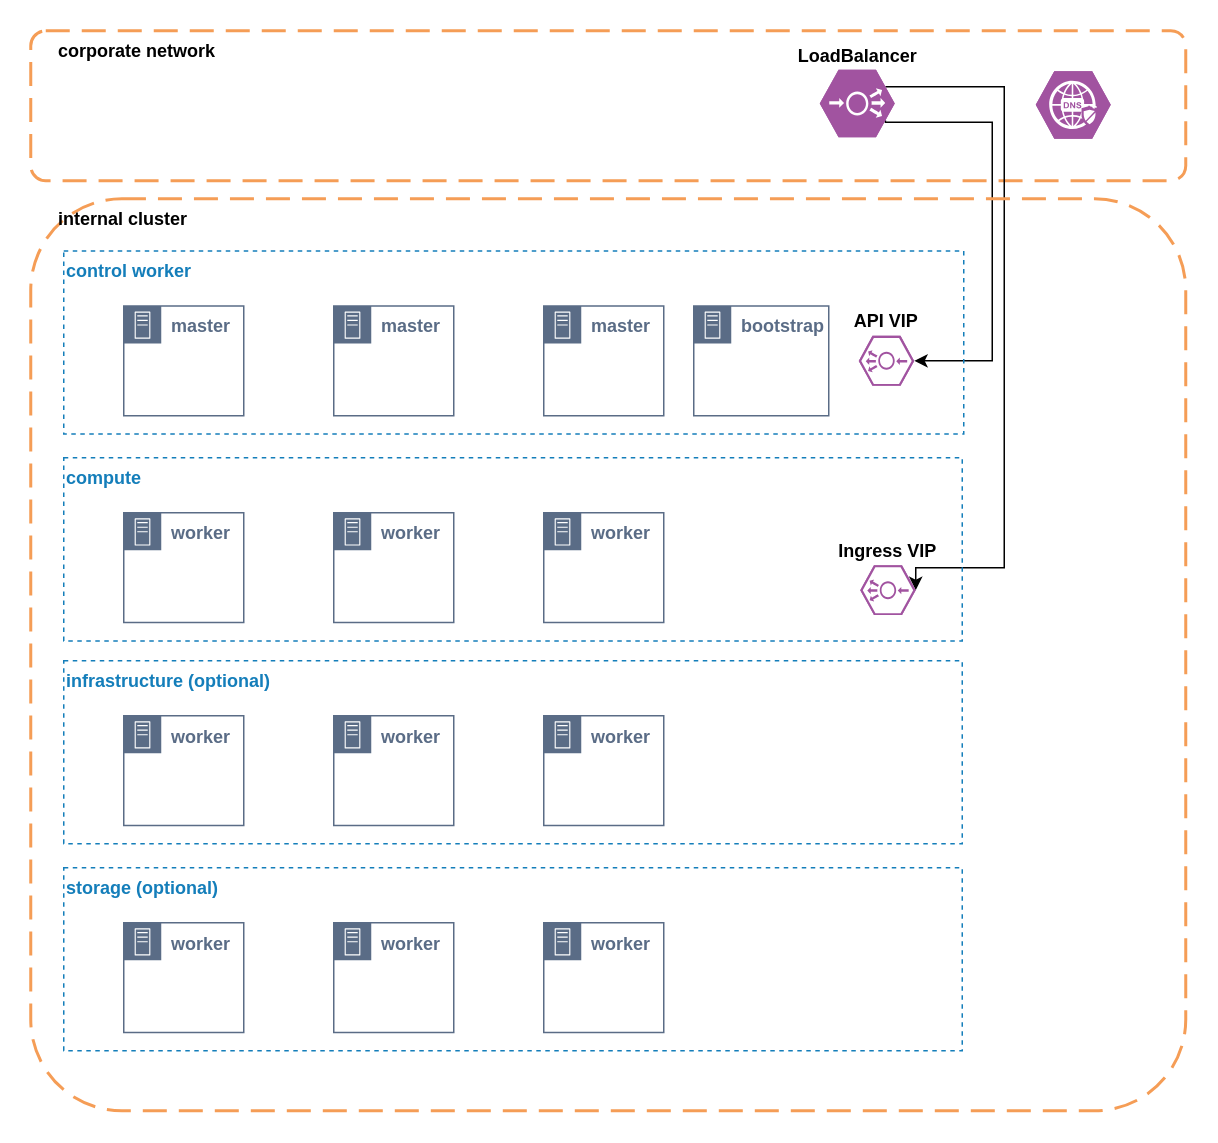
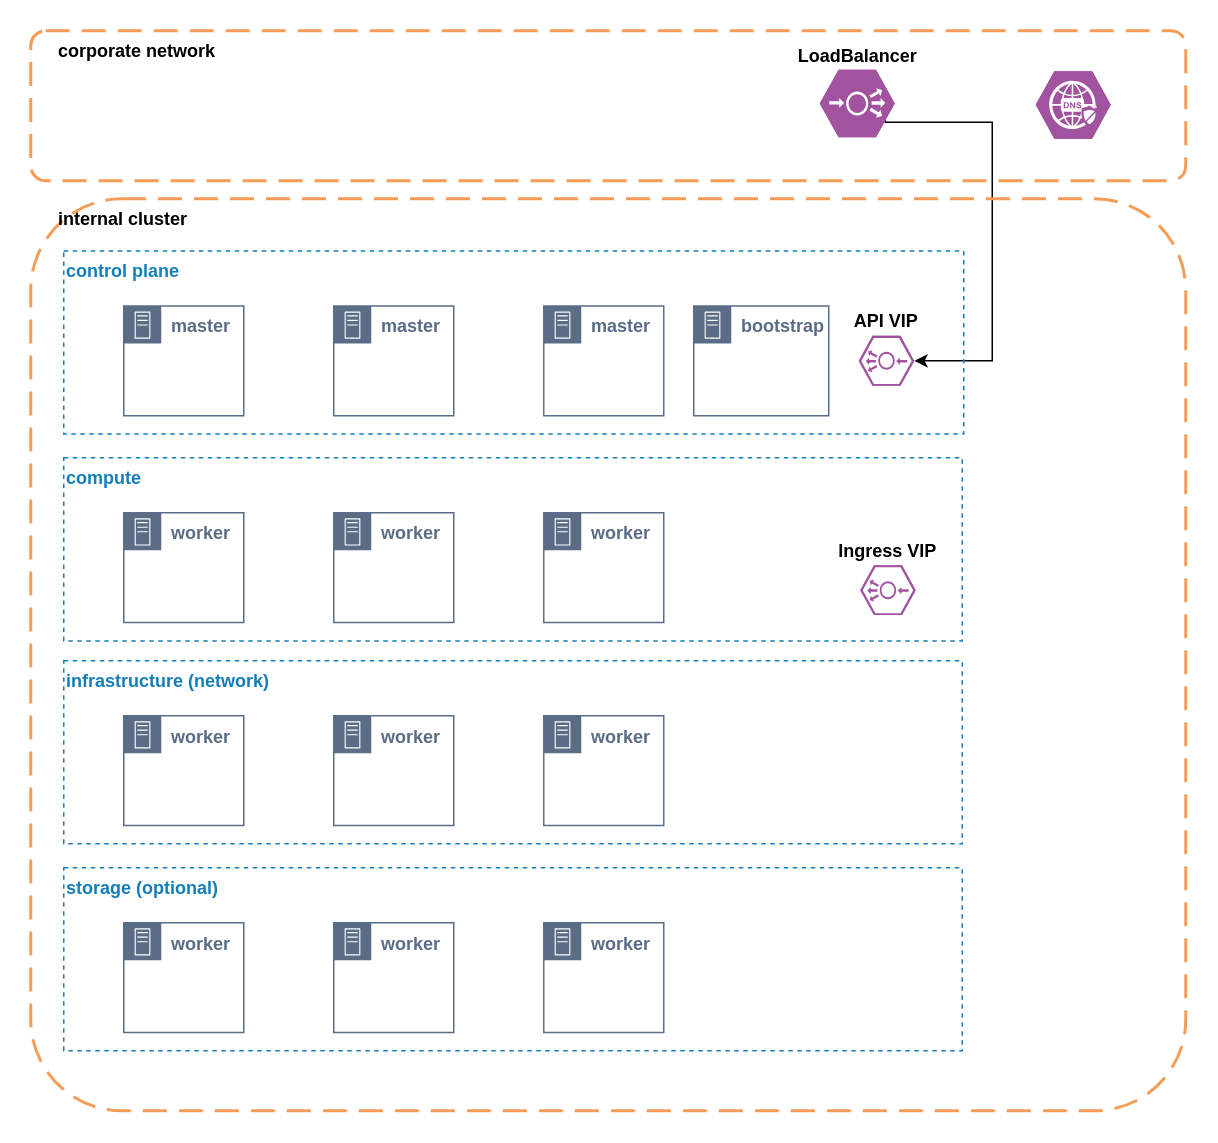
(132, 271) -> (125, 271)
(1004, 318) -> none
(183, 681) -> (182, 681)
